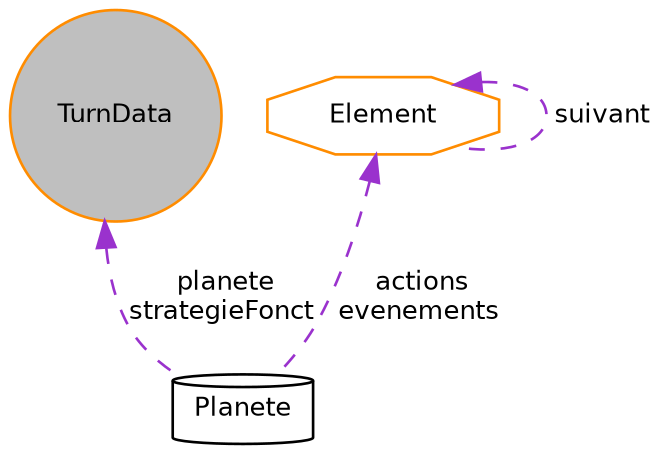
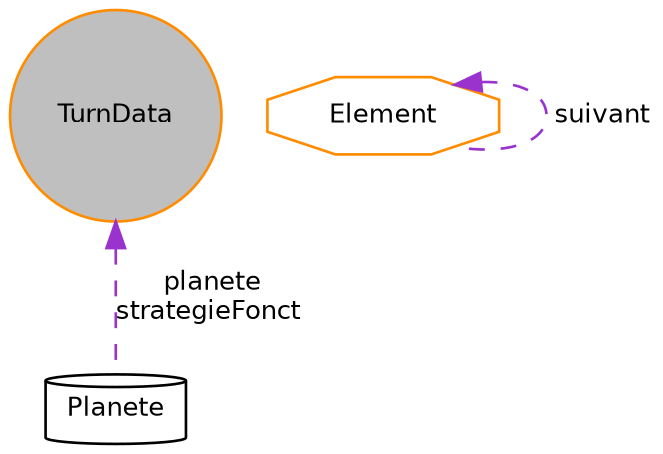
(336, 284) -> none
